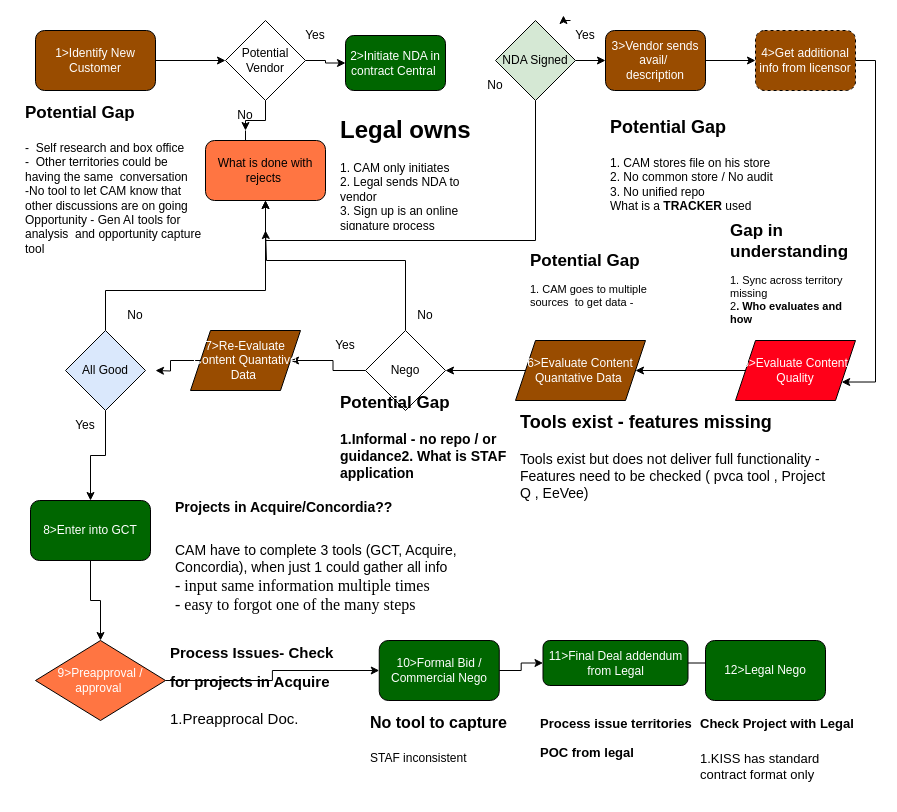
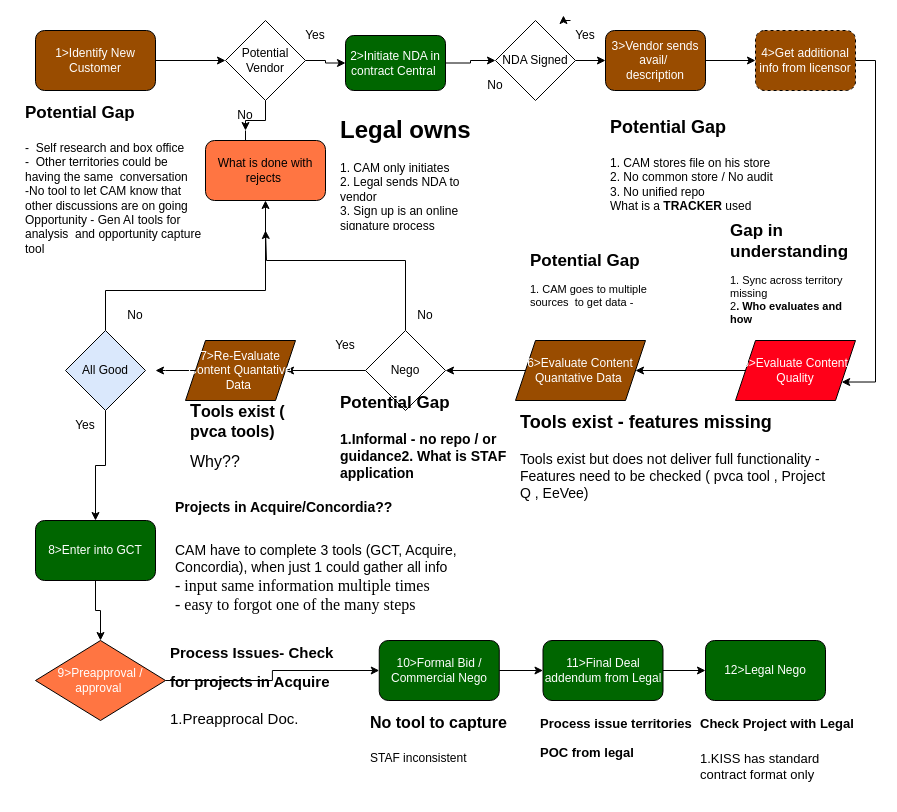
(536, 61) -> (536, 61)
none -> (468, 63)
(472, 241) -> none
(246, 361) -> (241, 371)
none -> (246, 441)
(91, 531) -> (96, 551)
(616, 663) -> (603, 671)
